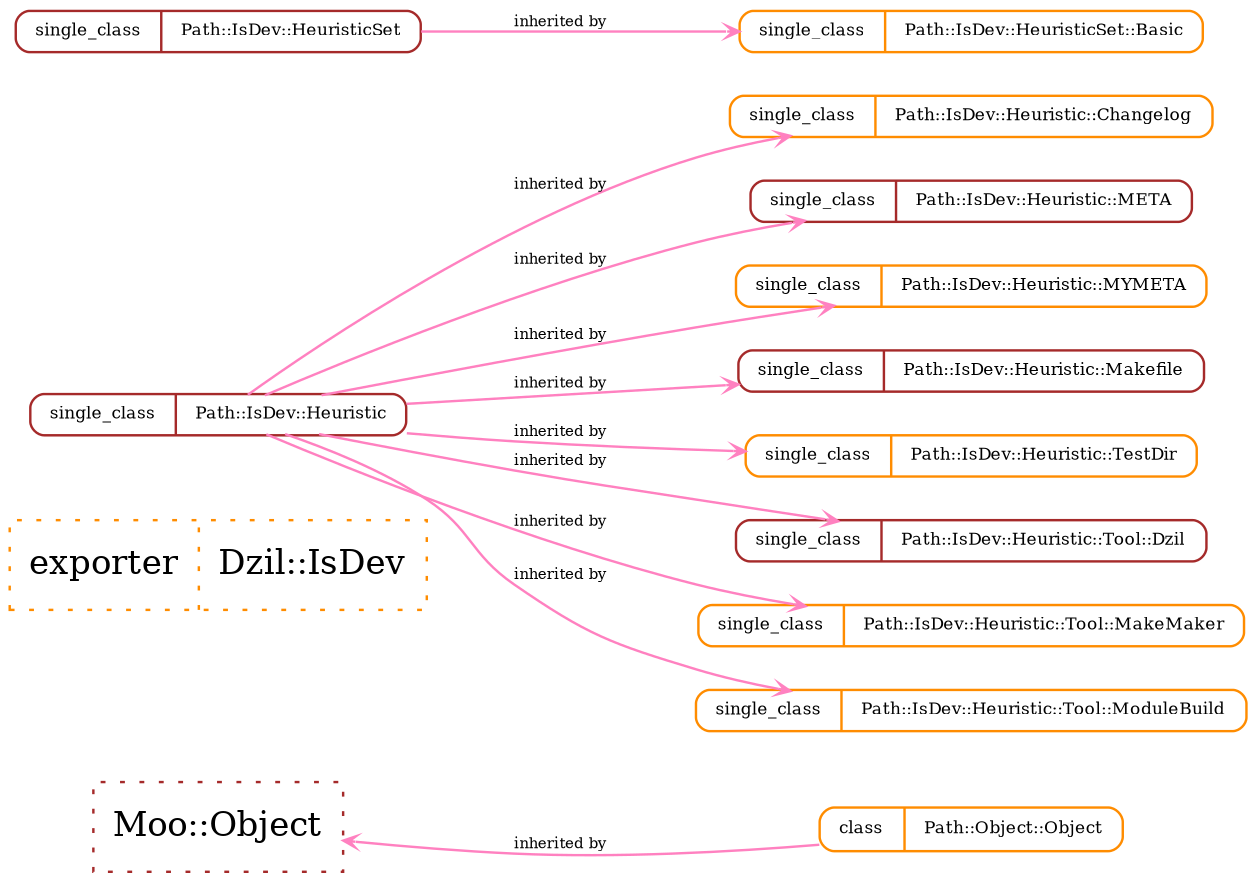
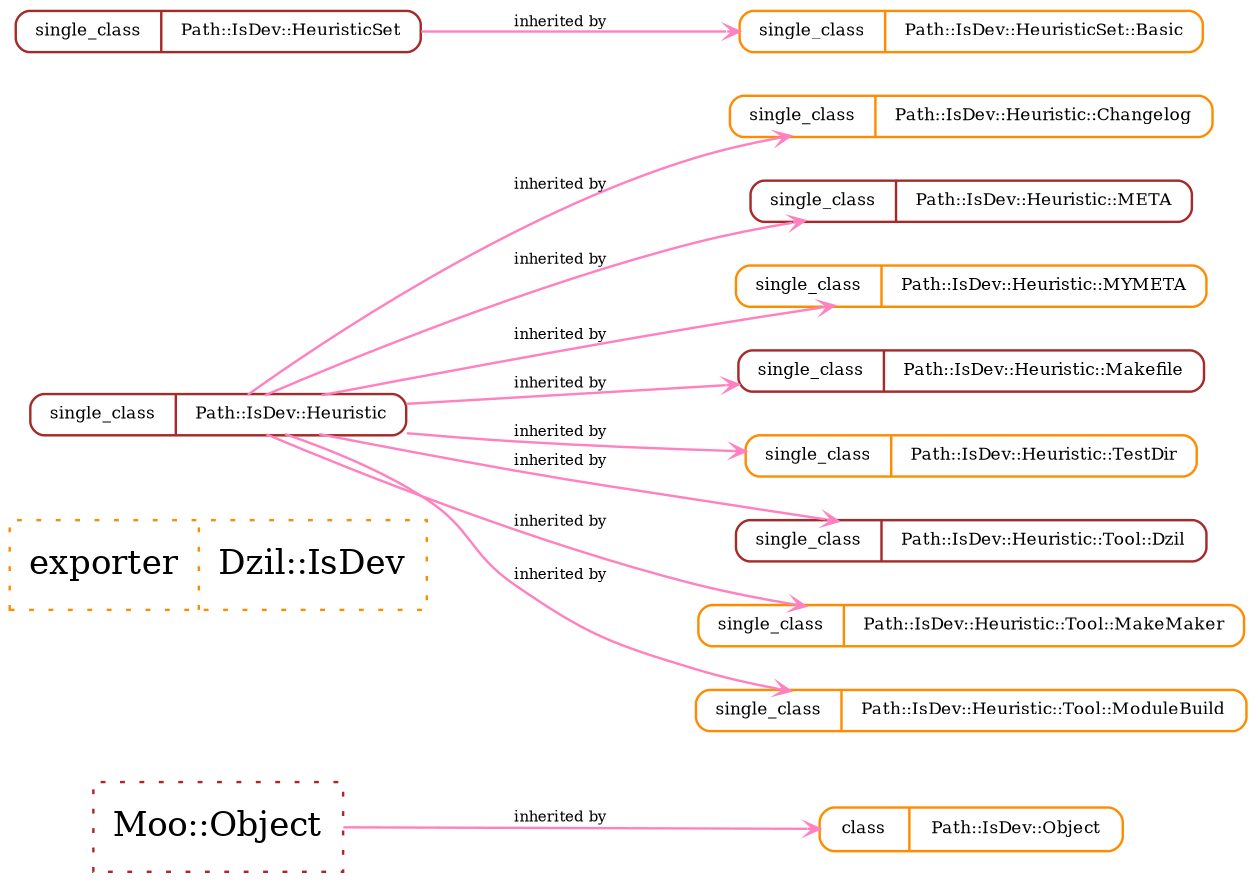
(1014, 828) -> (1016, 828)
(587, 855) -> (575, 828)
